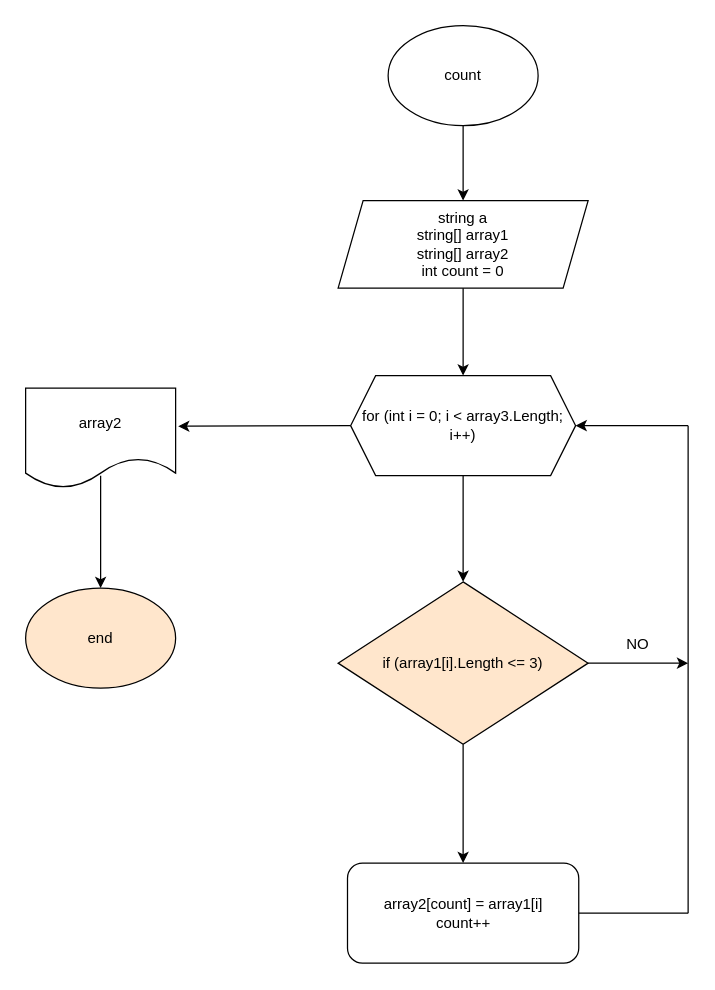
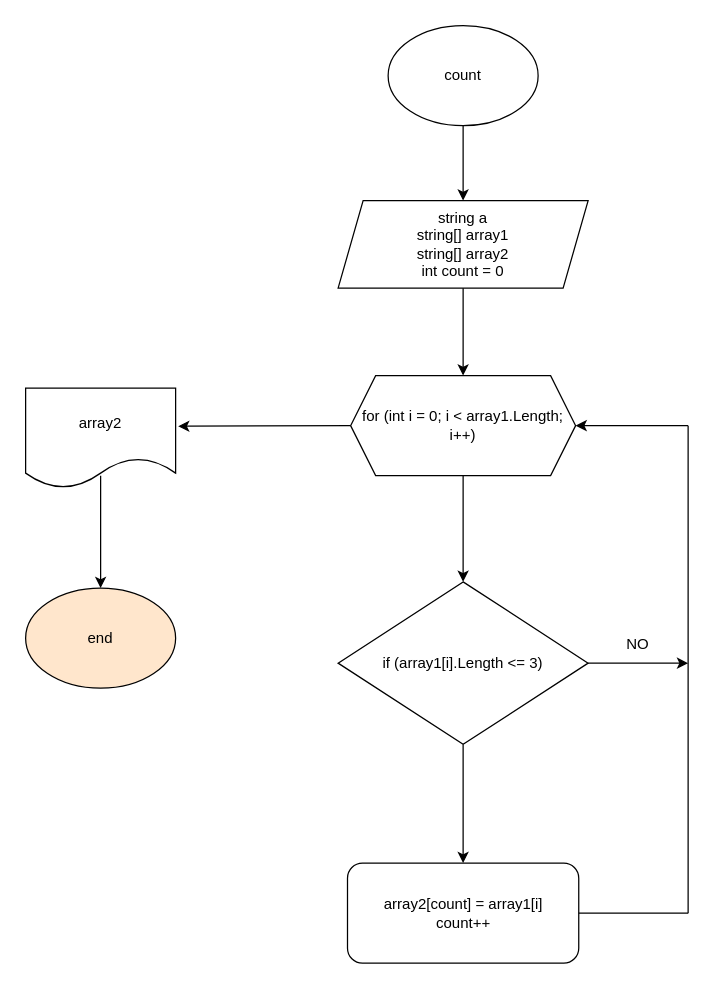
(463, 426) -> (463, 426)
(463, 663) -> (463, 663)
